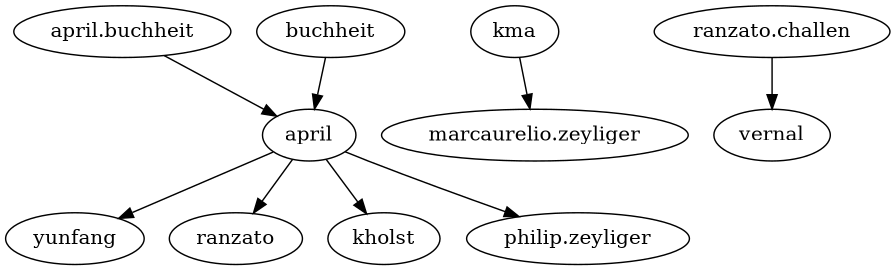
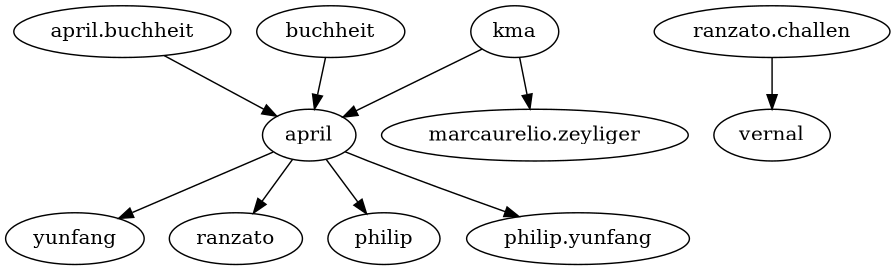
none -> (419, 80)
(384, 239) -> (384, 239)
(578, 239) -> (578, 239)
